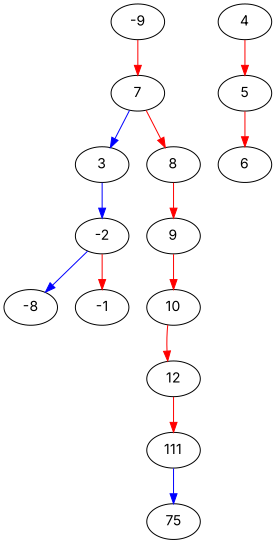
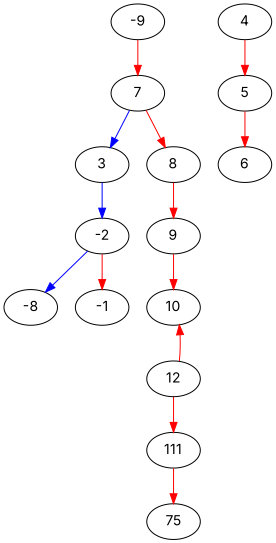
(167, 338) -> (180, 348)
(174, 481) -> (174, 481)
